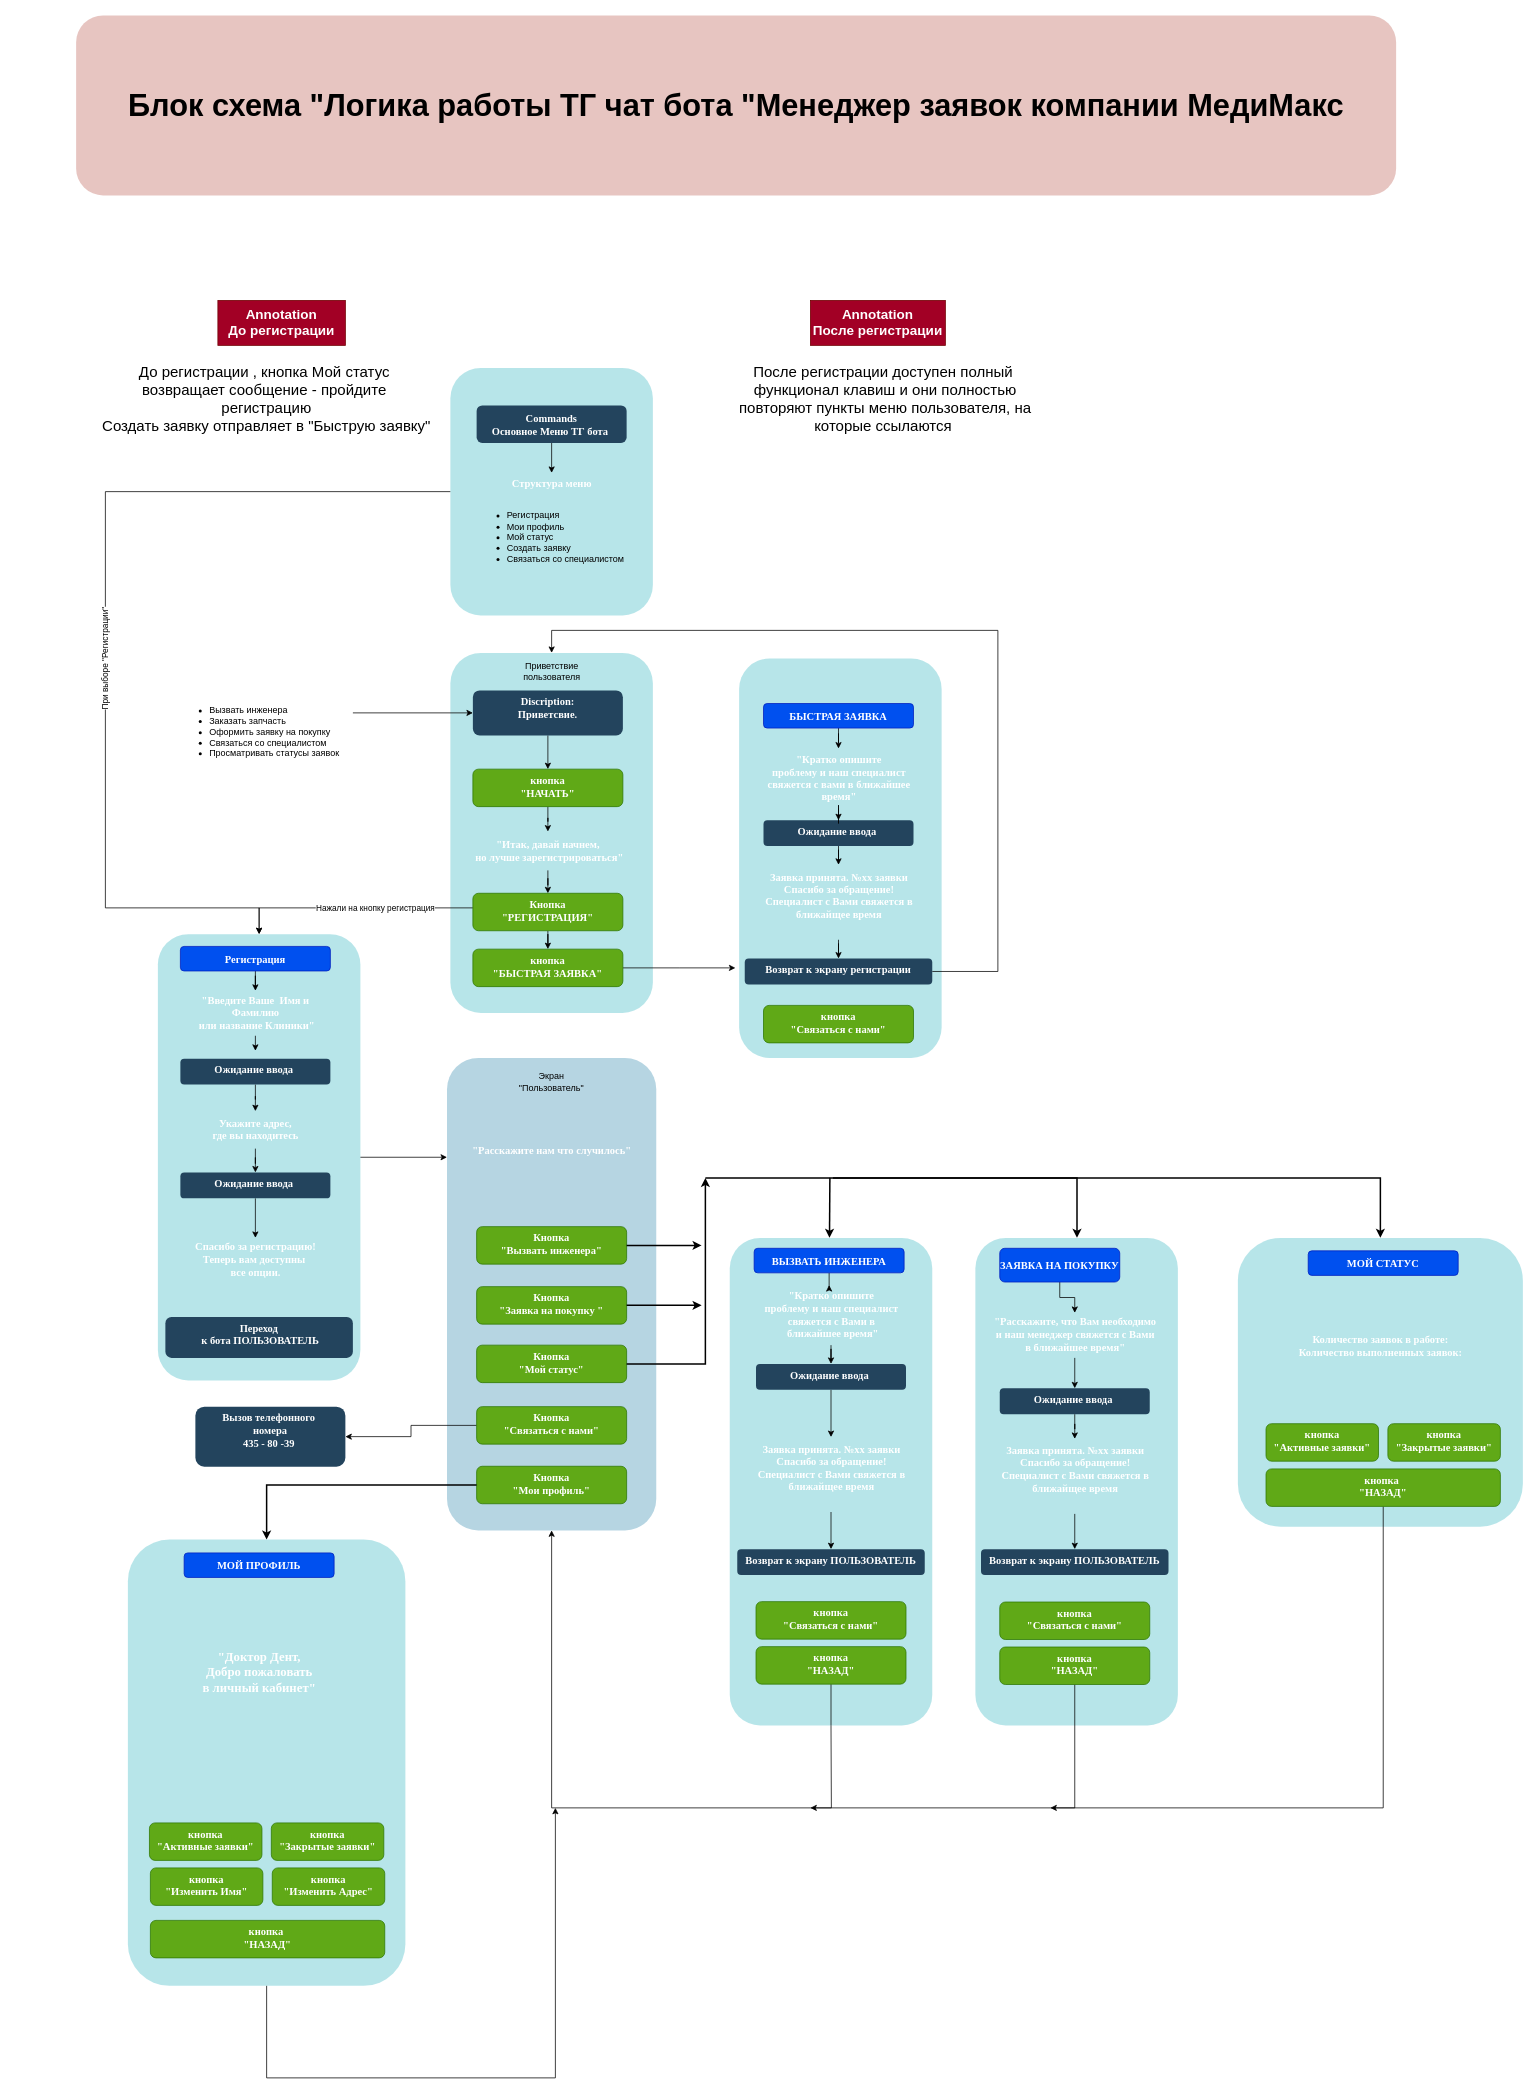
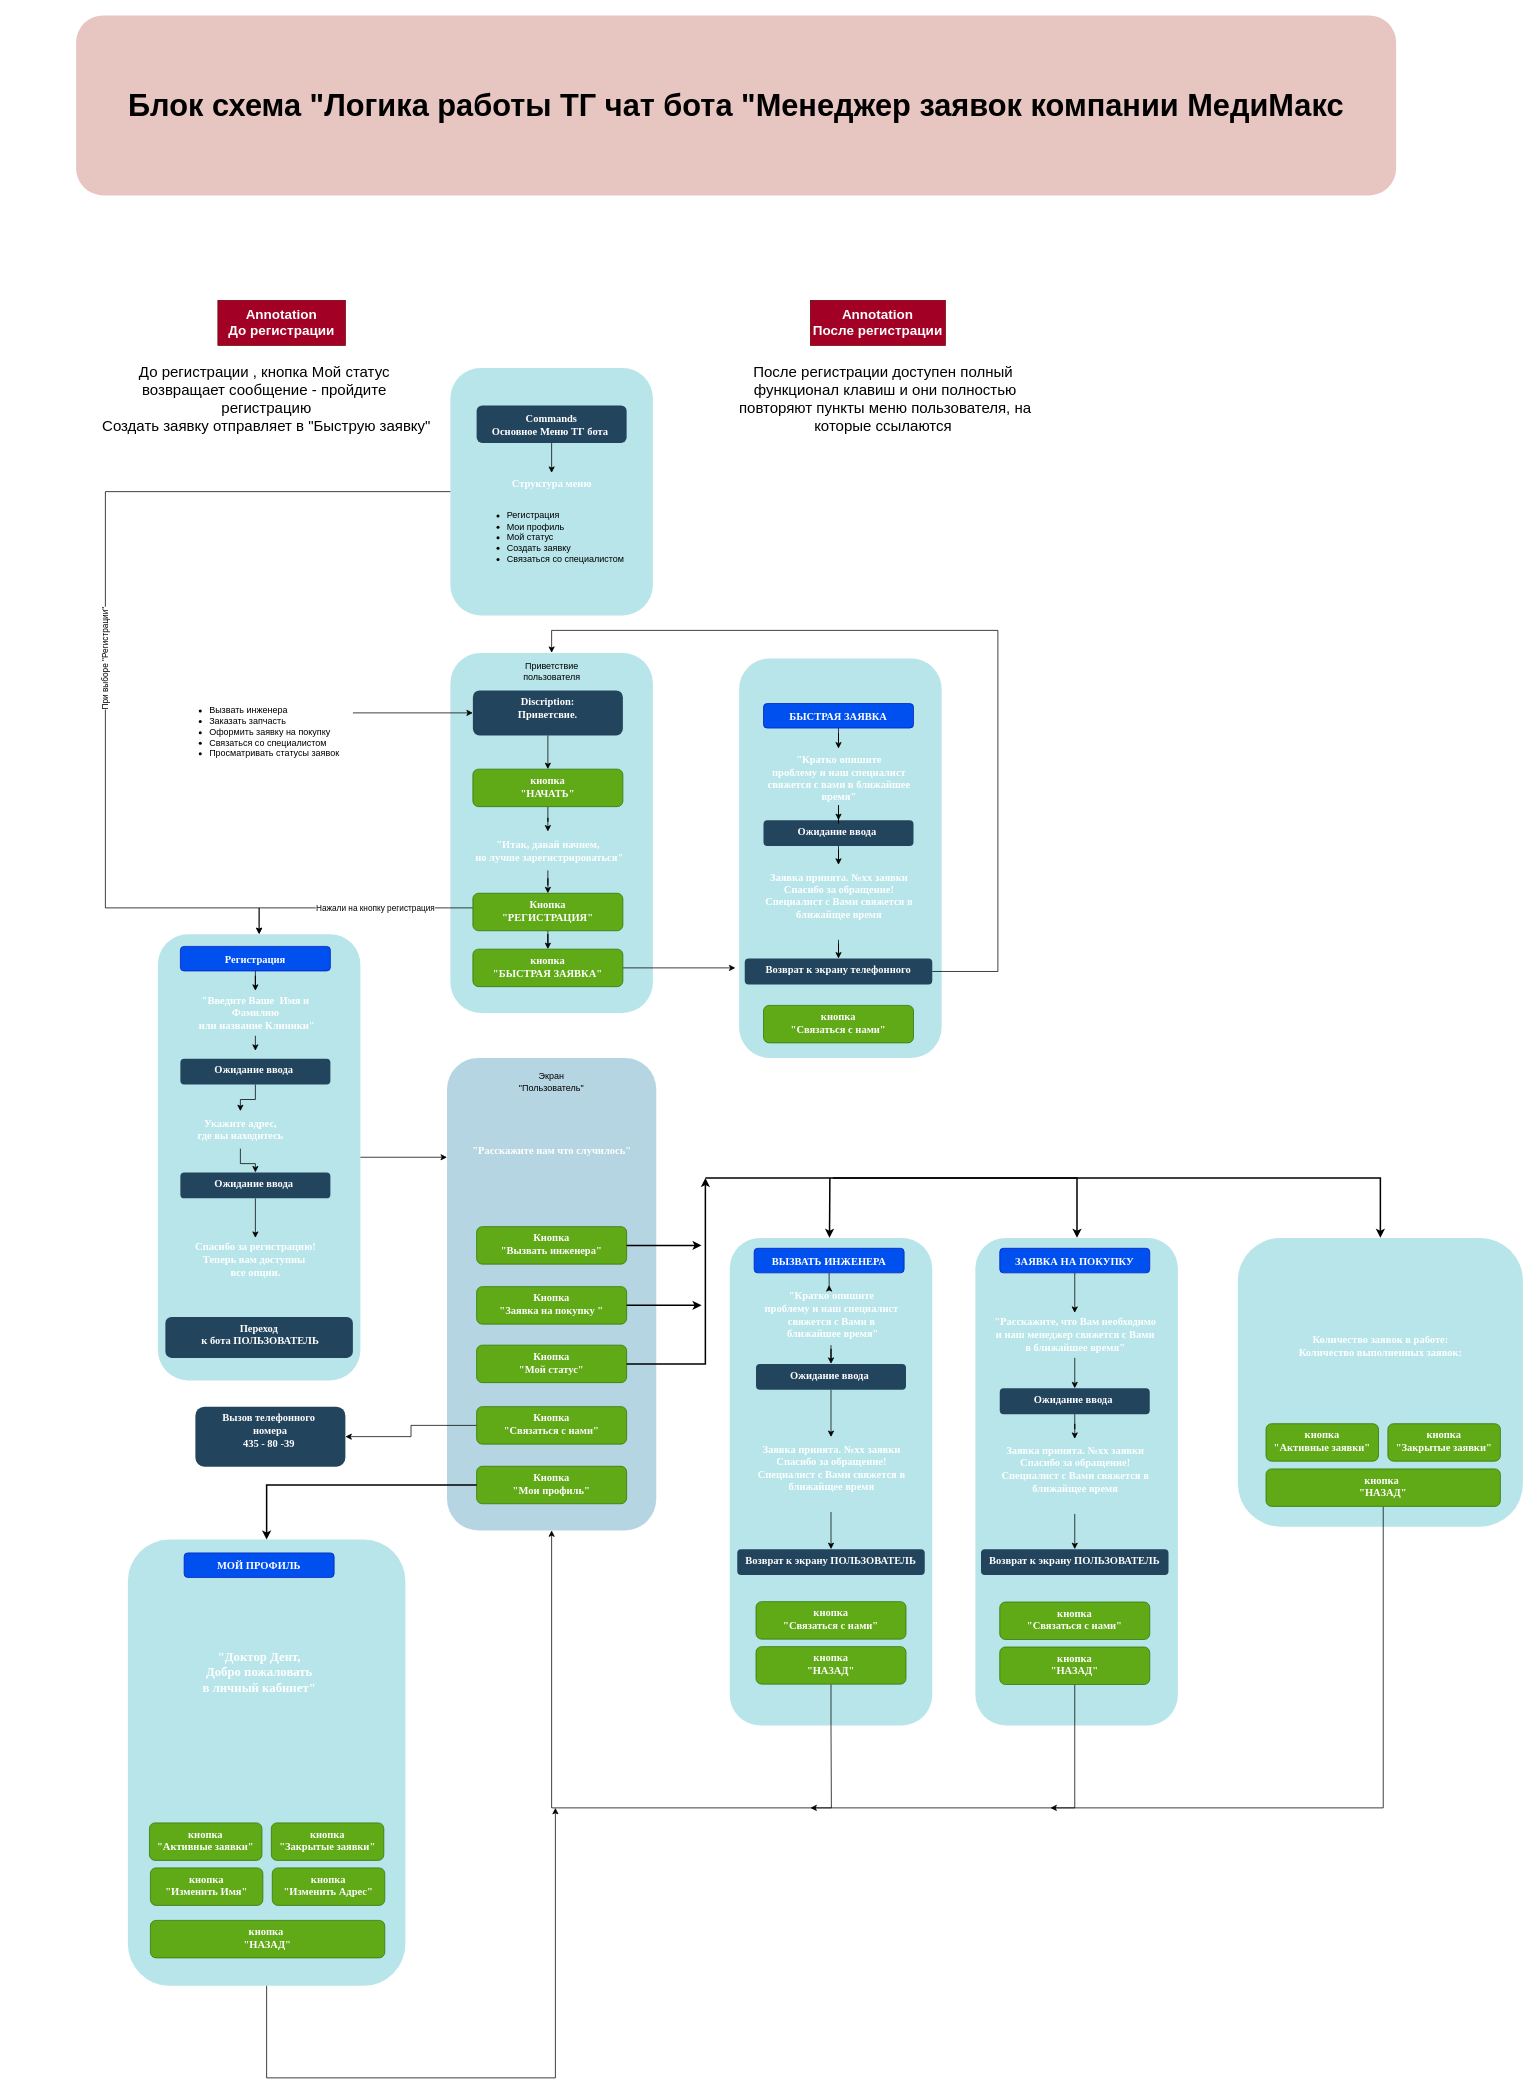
(838, 970) -> (838, 970)
(255, 1130) -> (240, 1130)
(1383, 1263) -> none
(1060, 1265) -> (1075, 1261)
